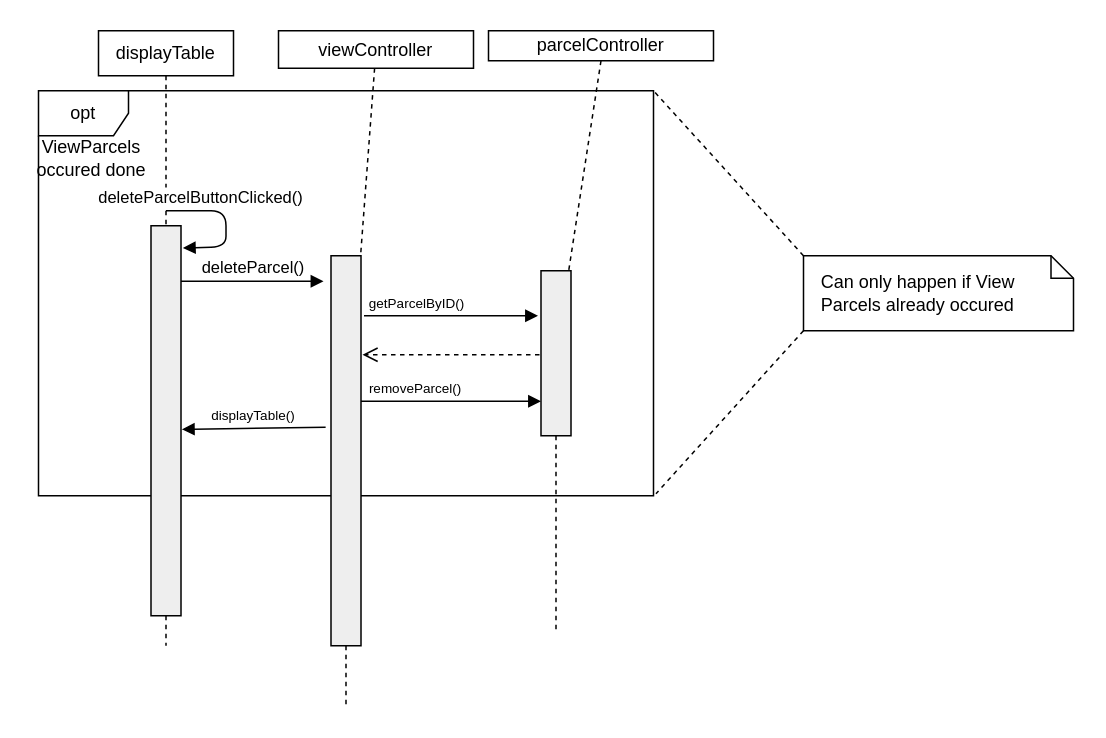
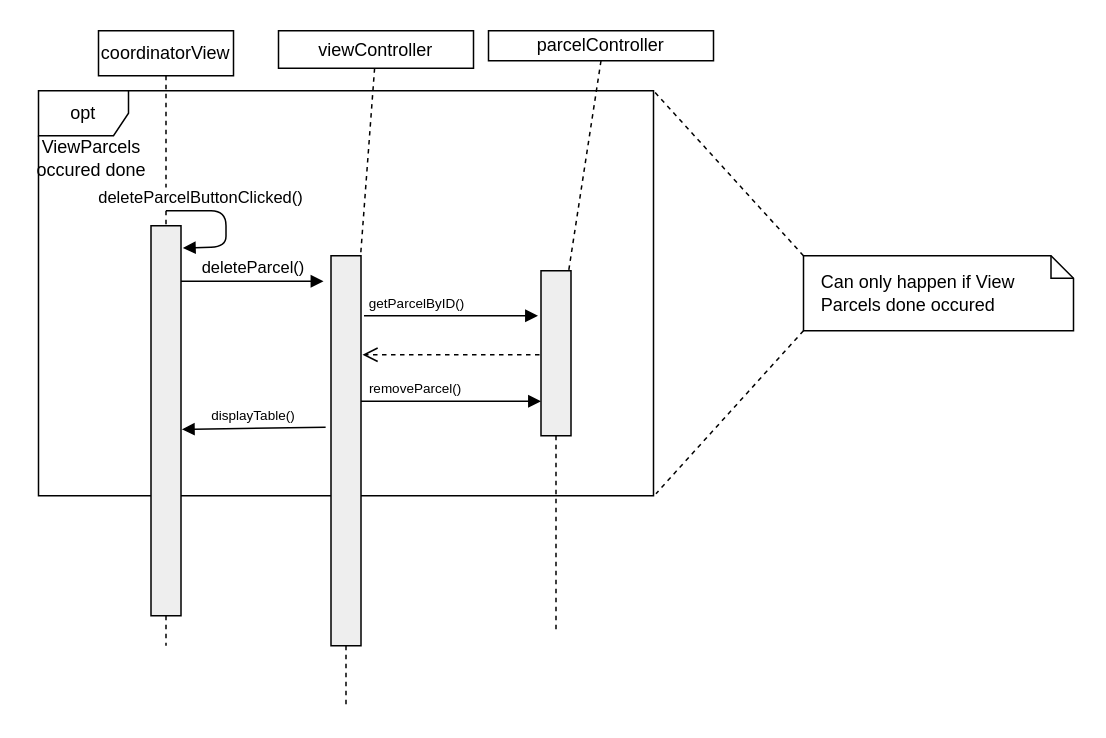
(166, 53) -> (166, 53)
(947, 293) -> (947, 293)
